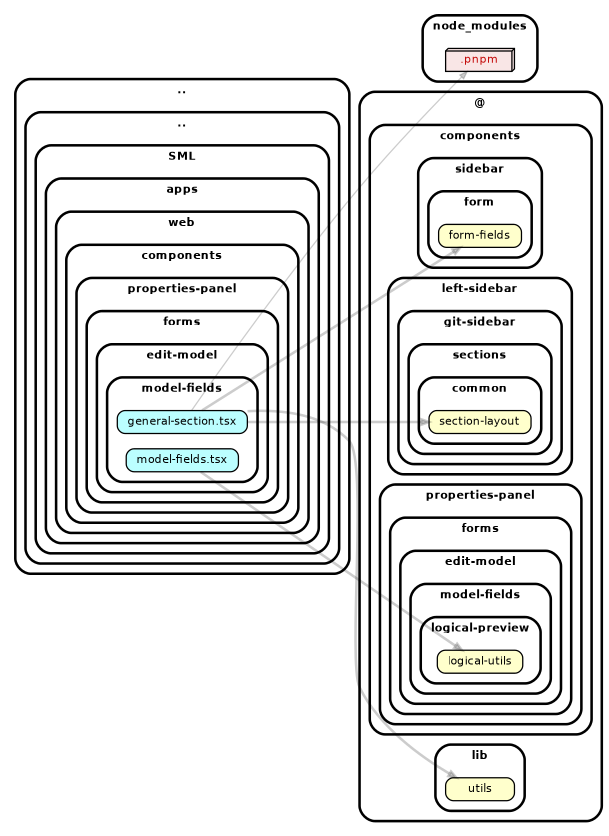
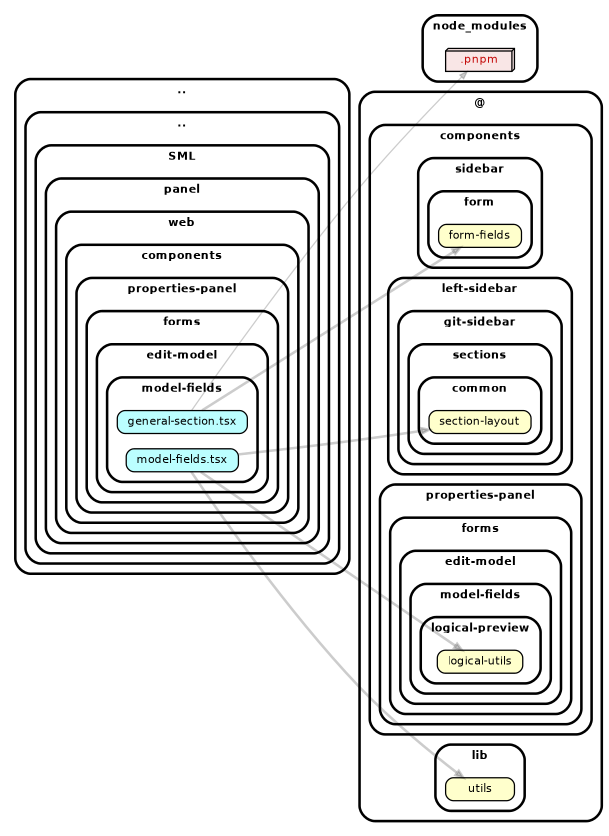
(182, 190) -> (182, 190)
(378, 422) -> (330, 444)
(357, 572) -> (312, 633)
